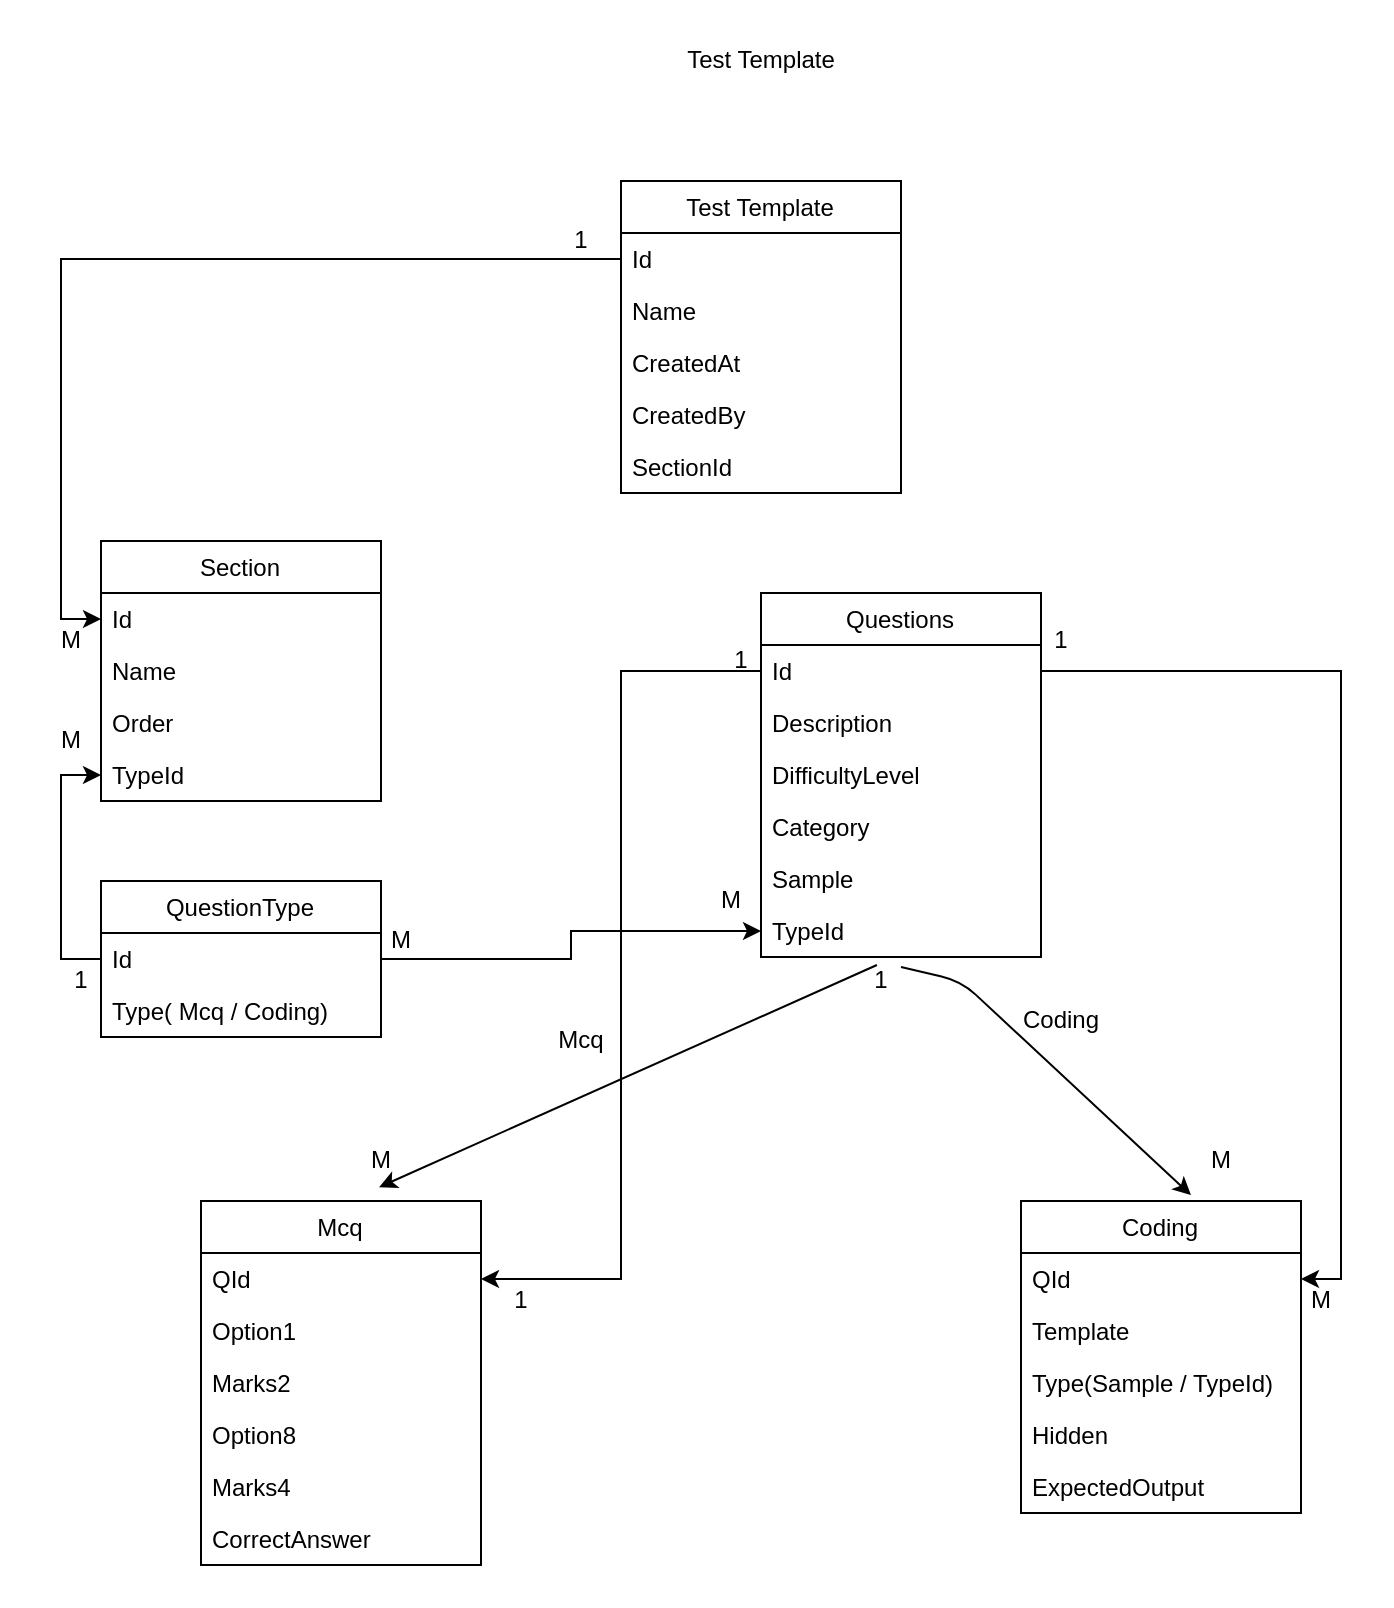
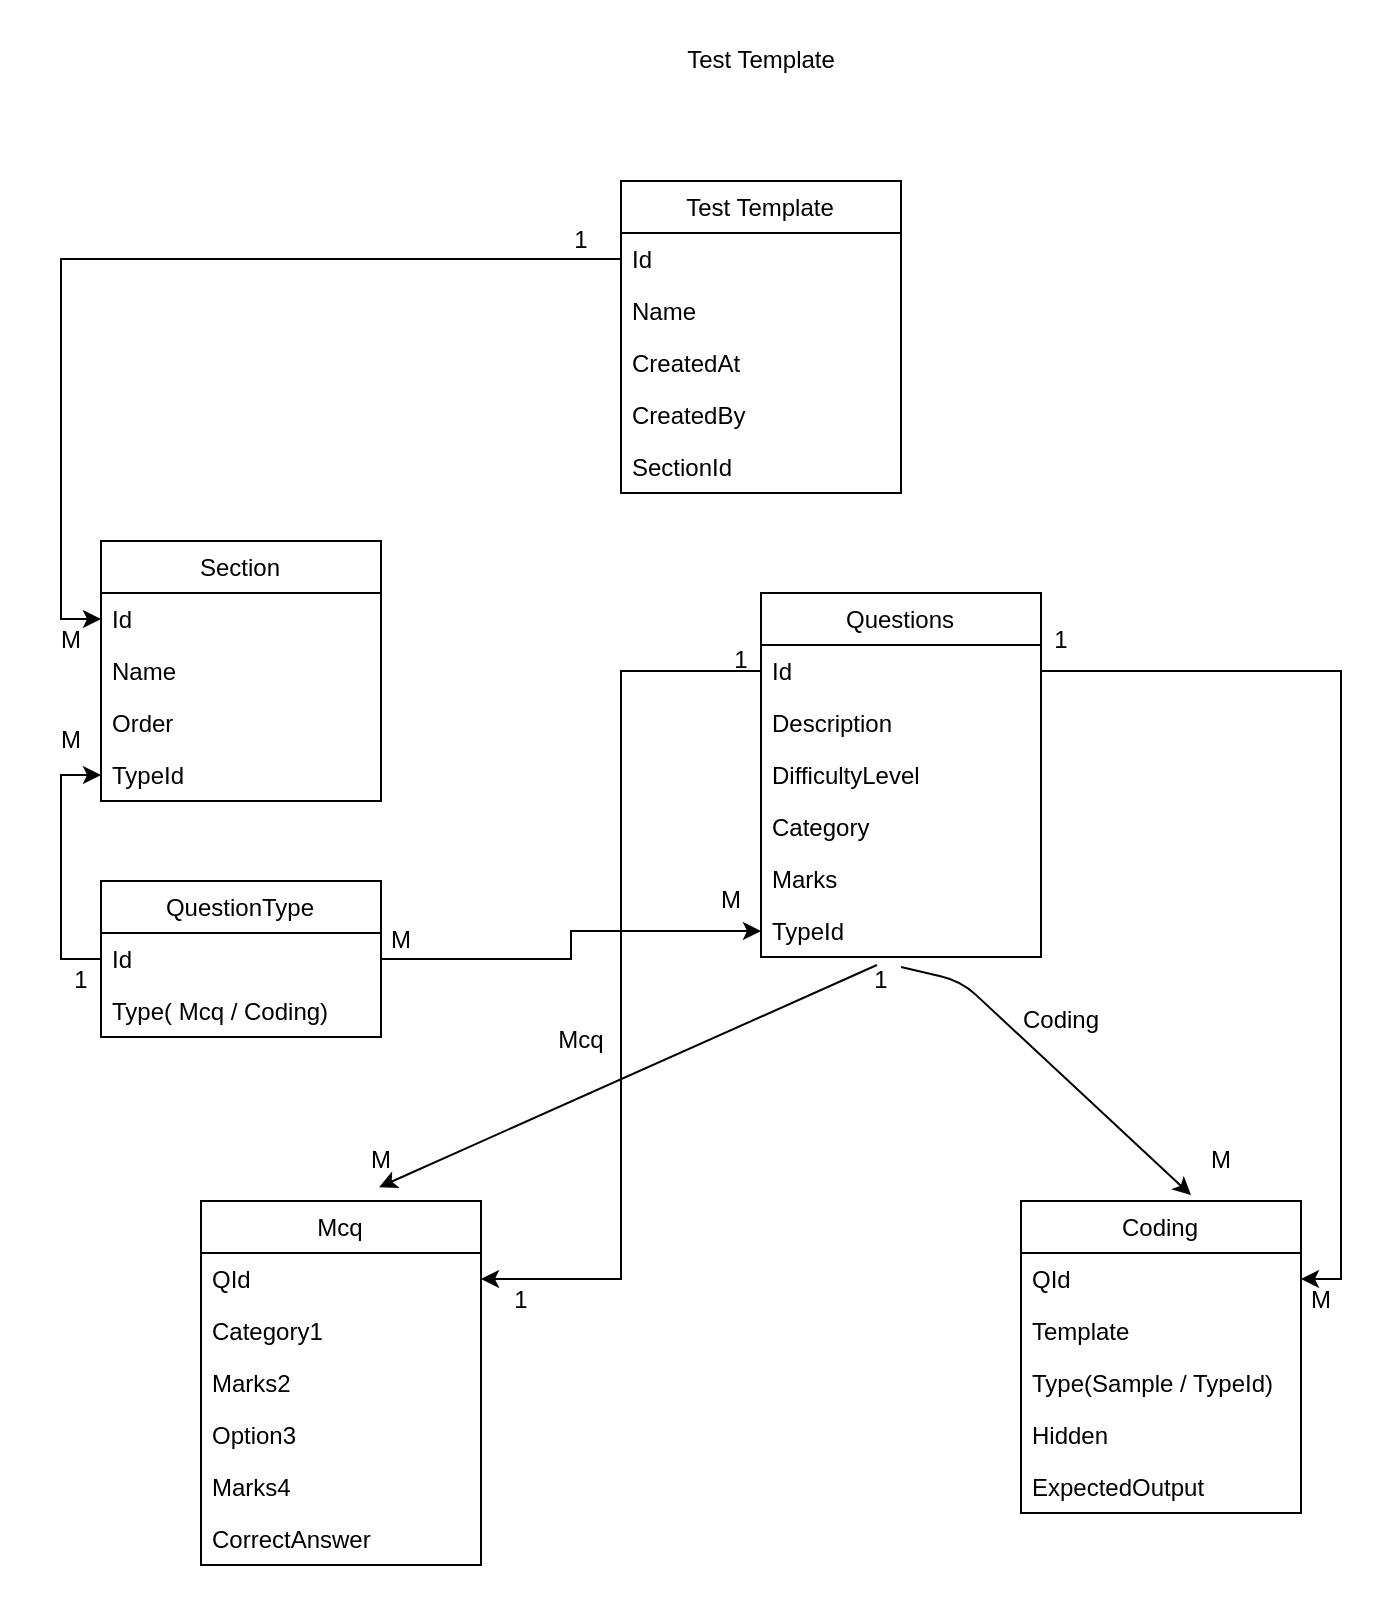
(809, 880) -> (806, 880)
(256, 1332) -> (272, 1332)
(256, 1436) -> (256, 1436)
